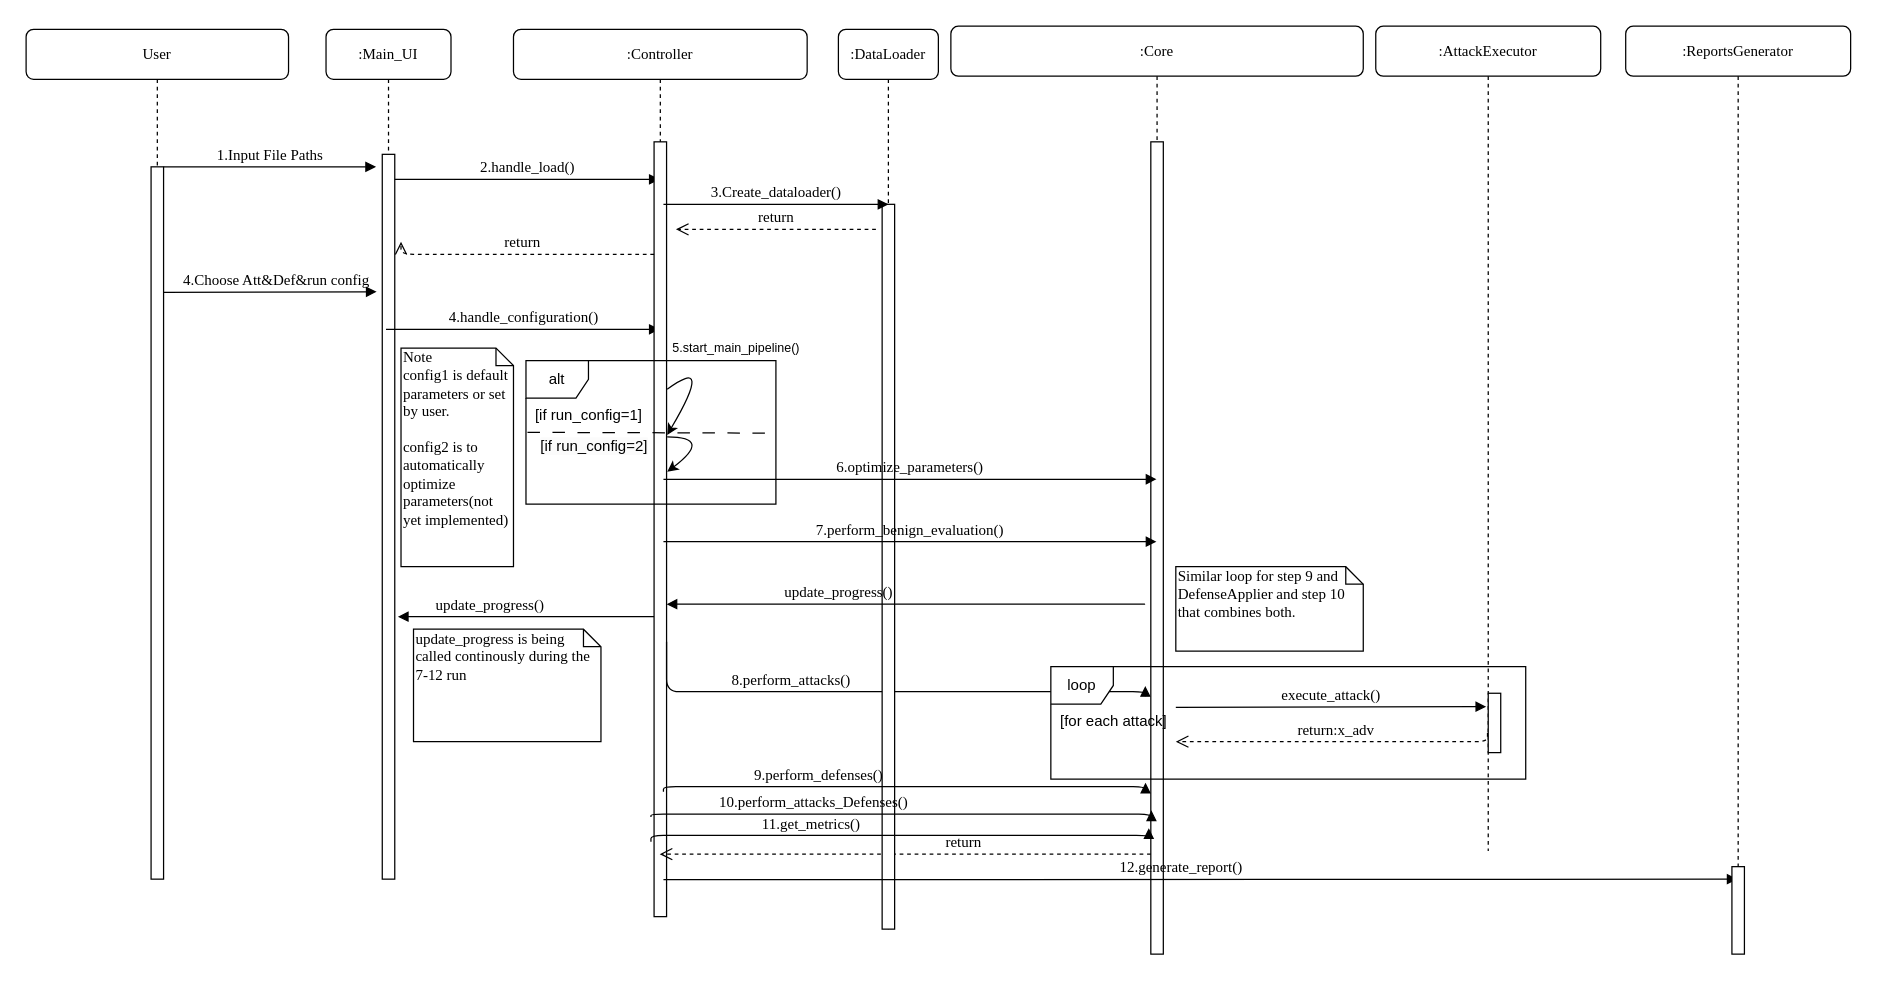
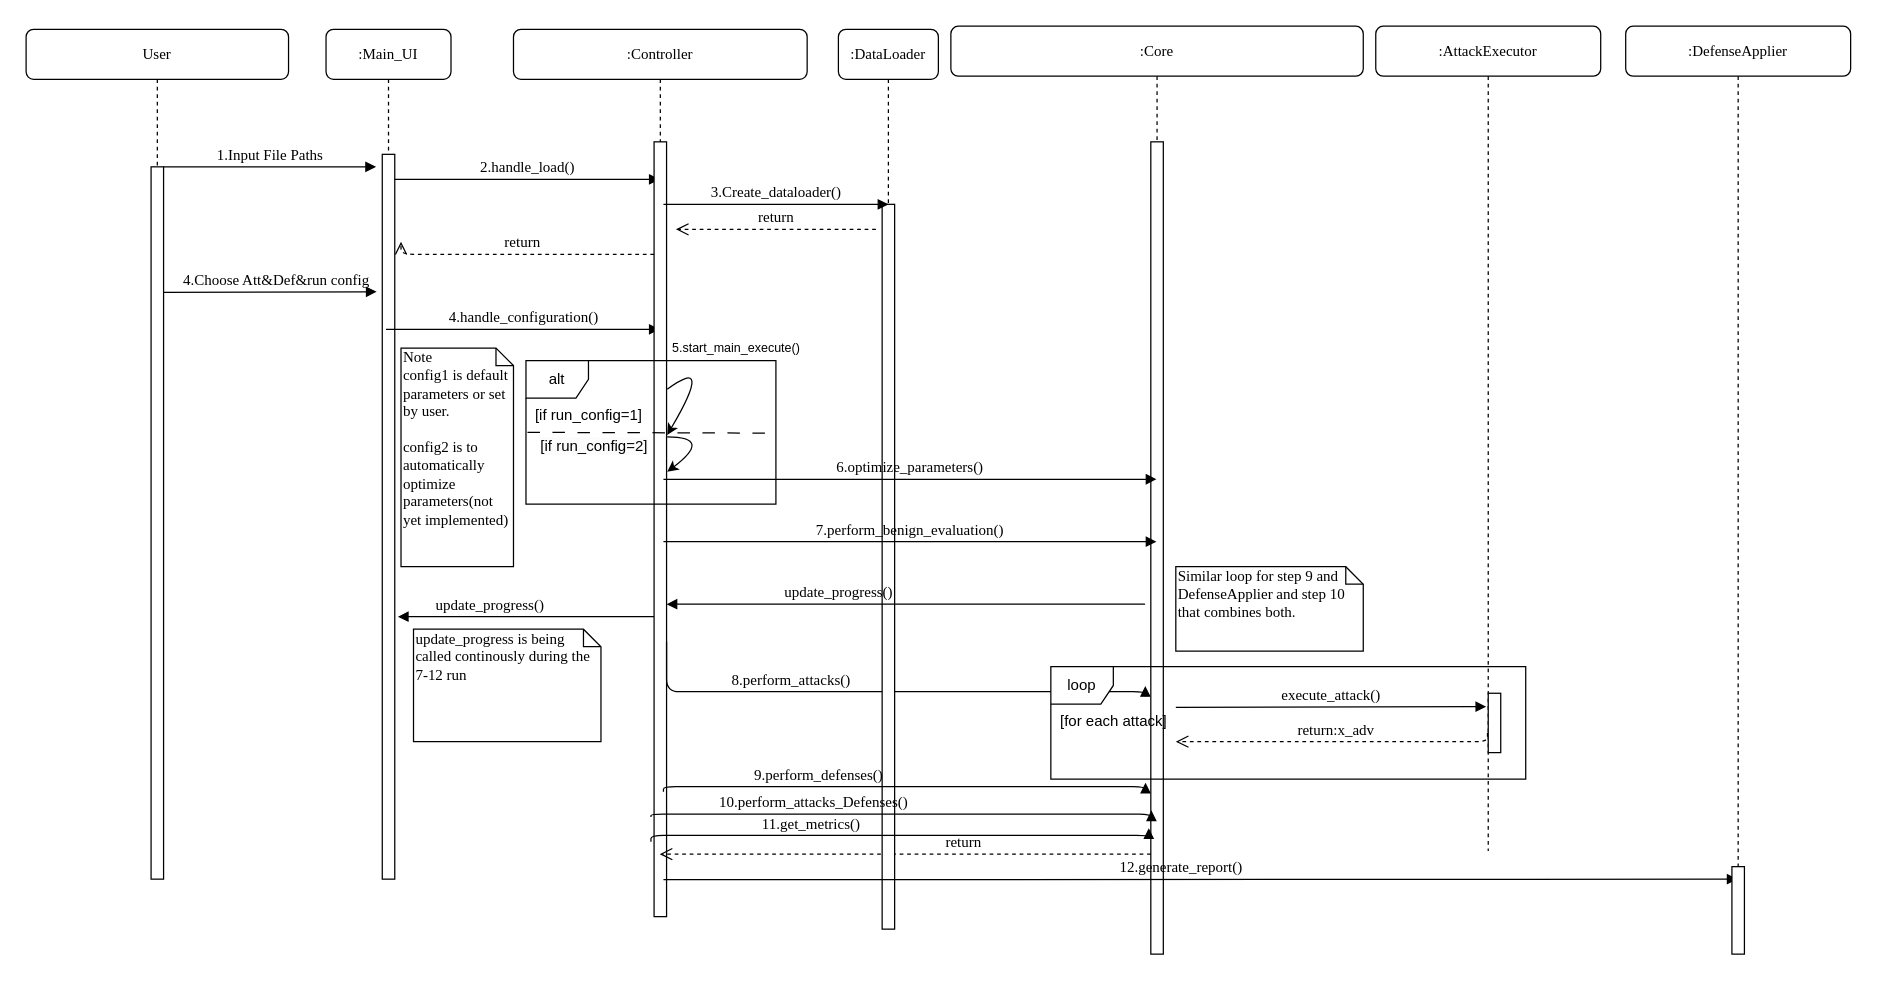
(1738, 52) -> (1738, 52)
(736, 348) -> (736, 348)
